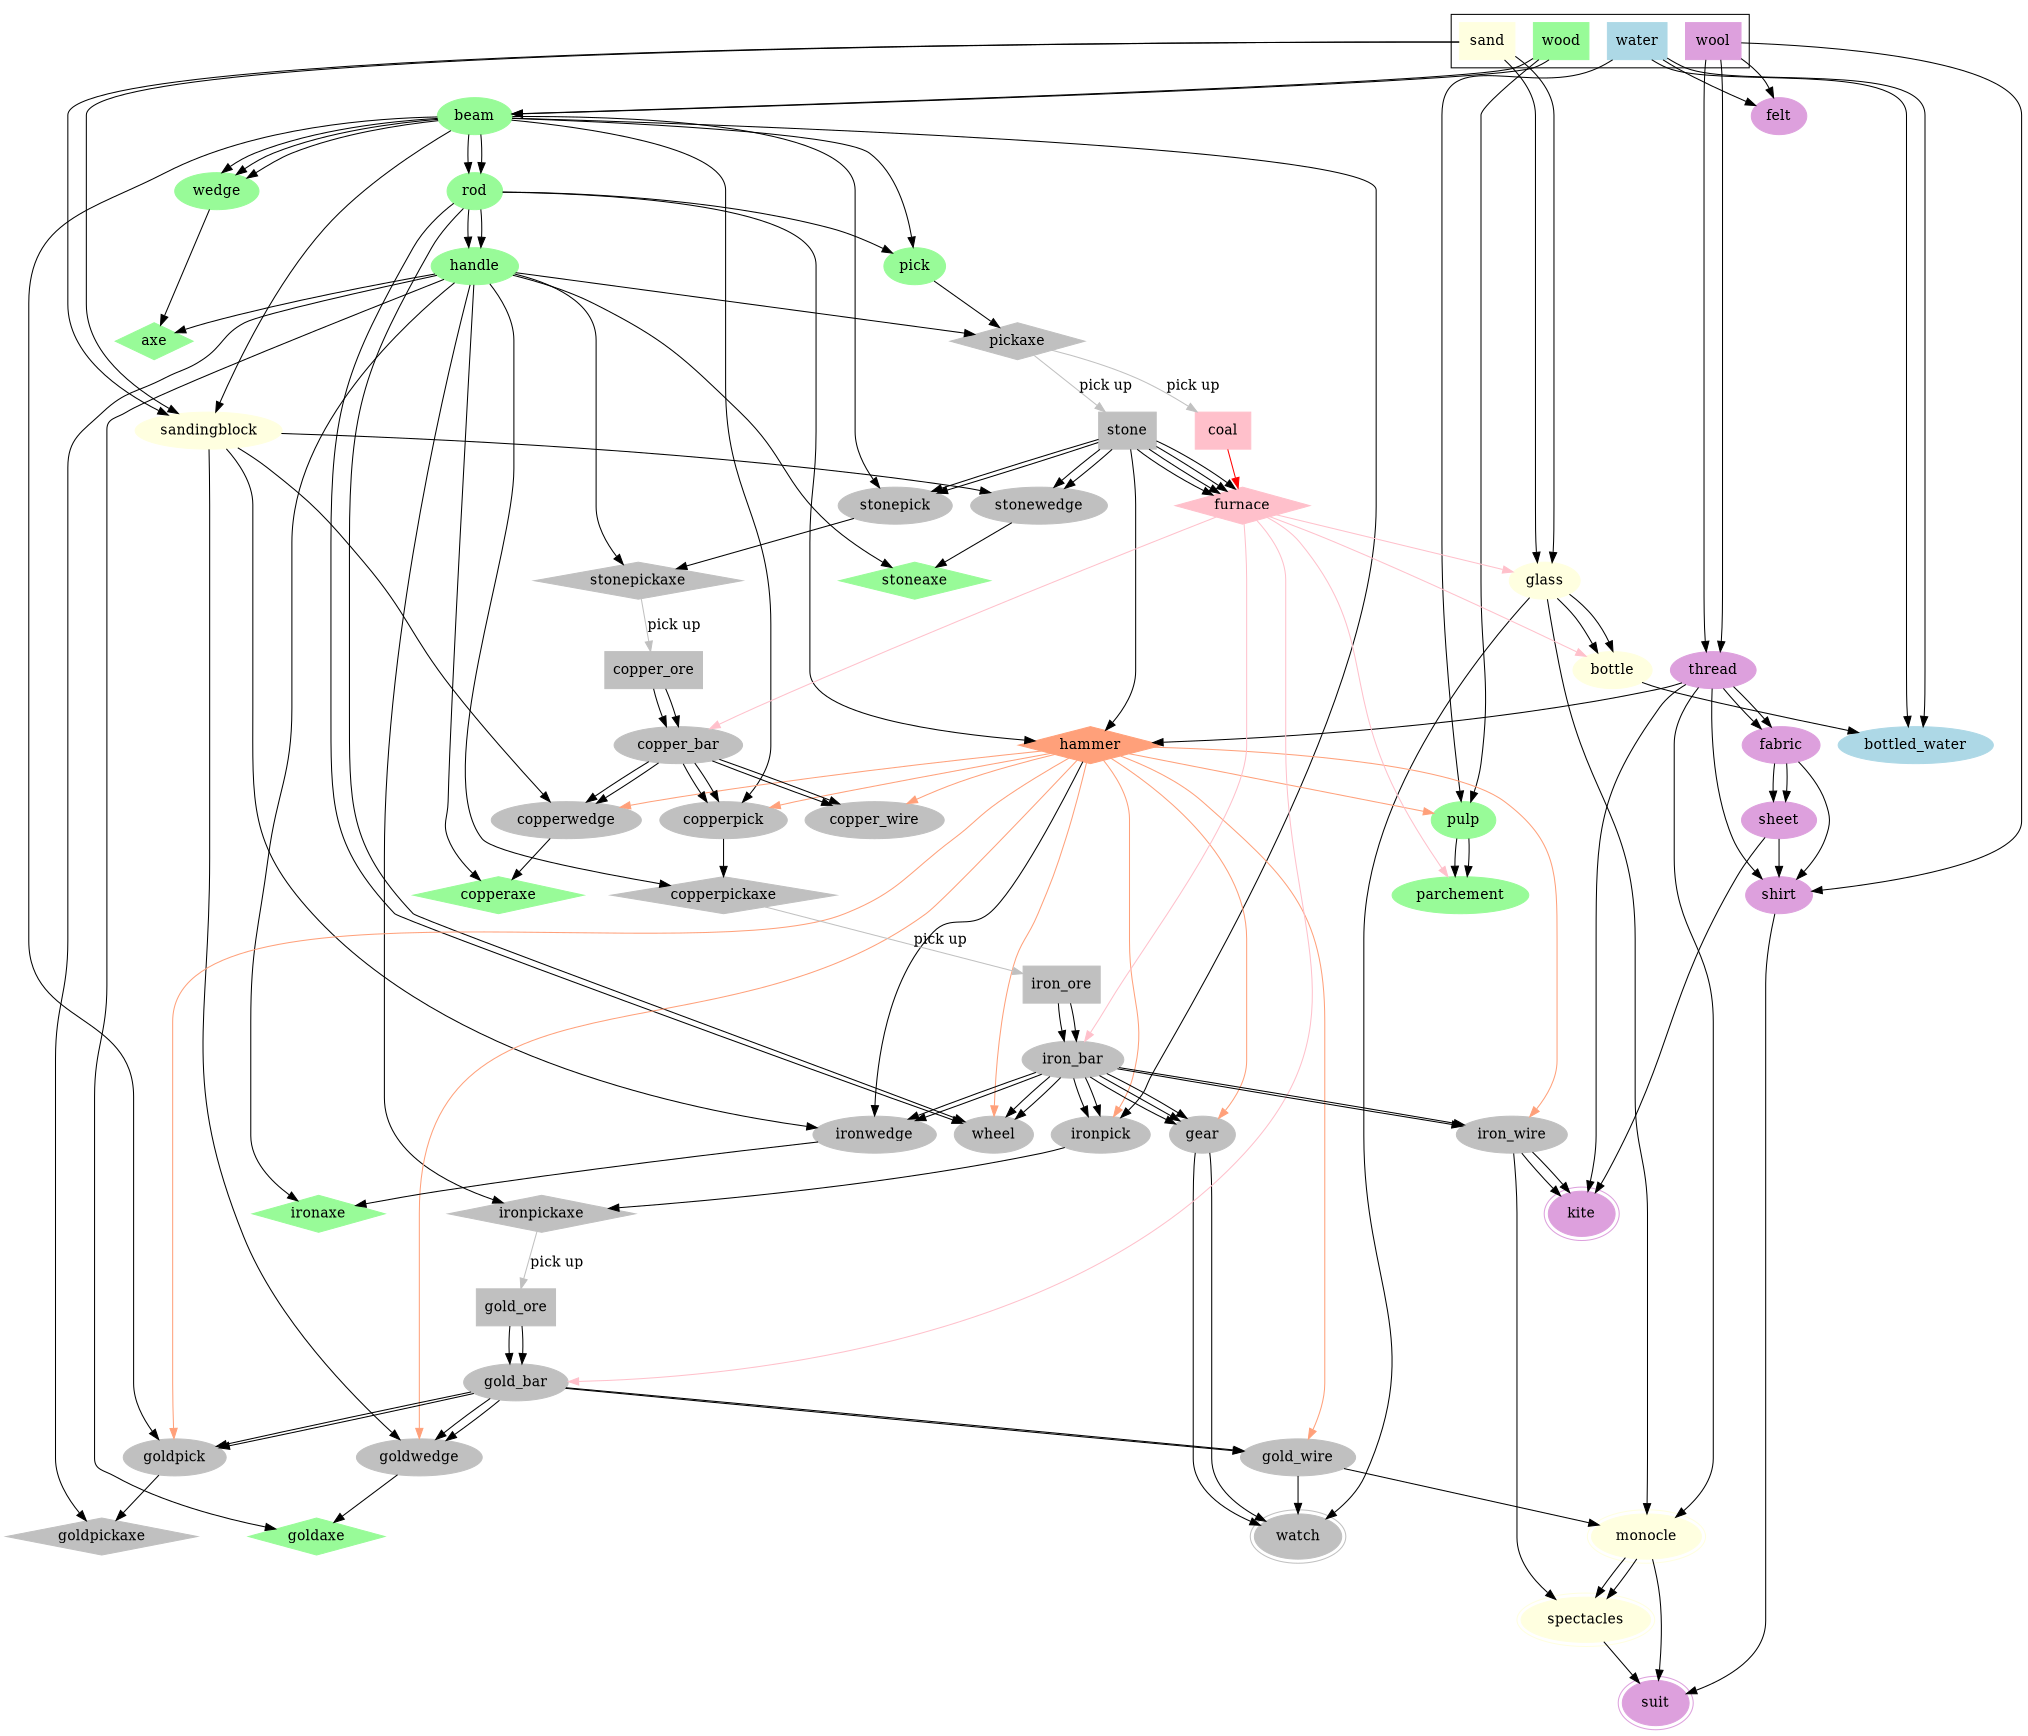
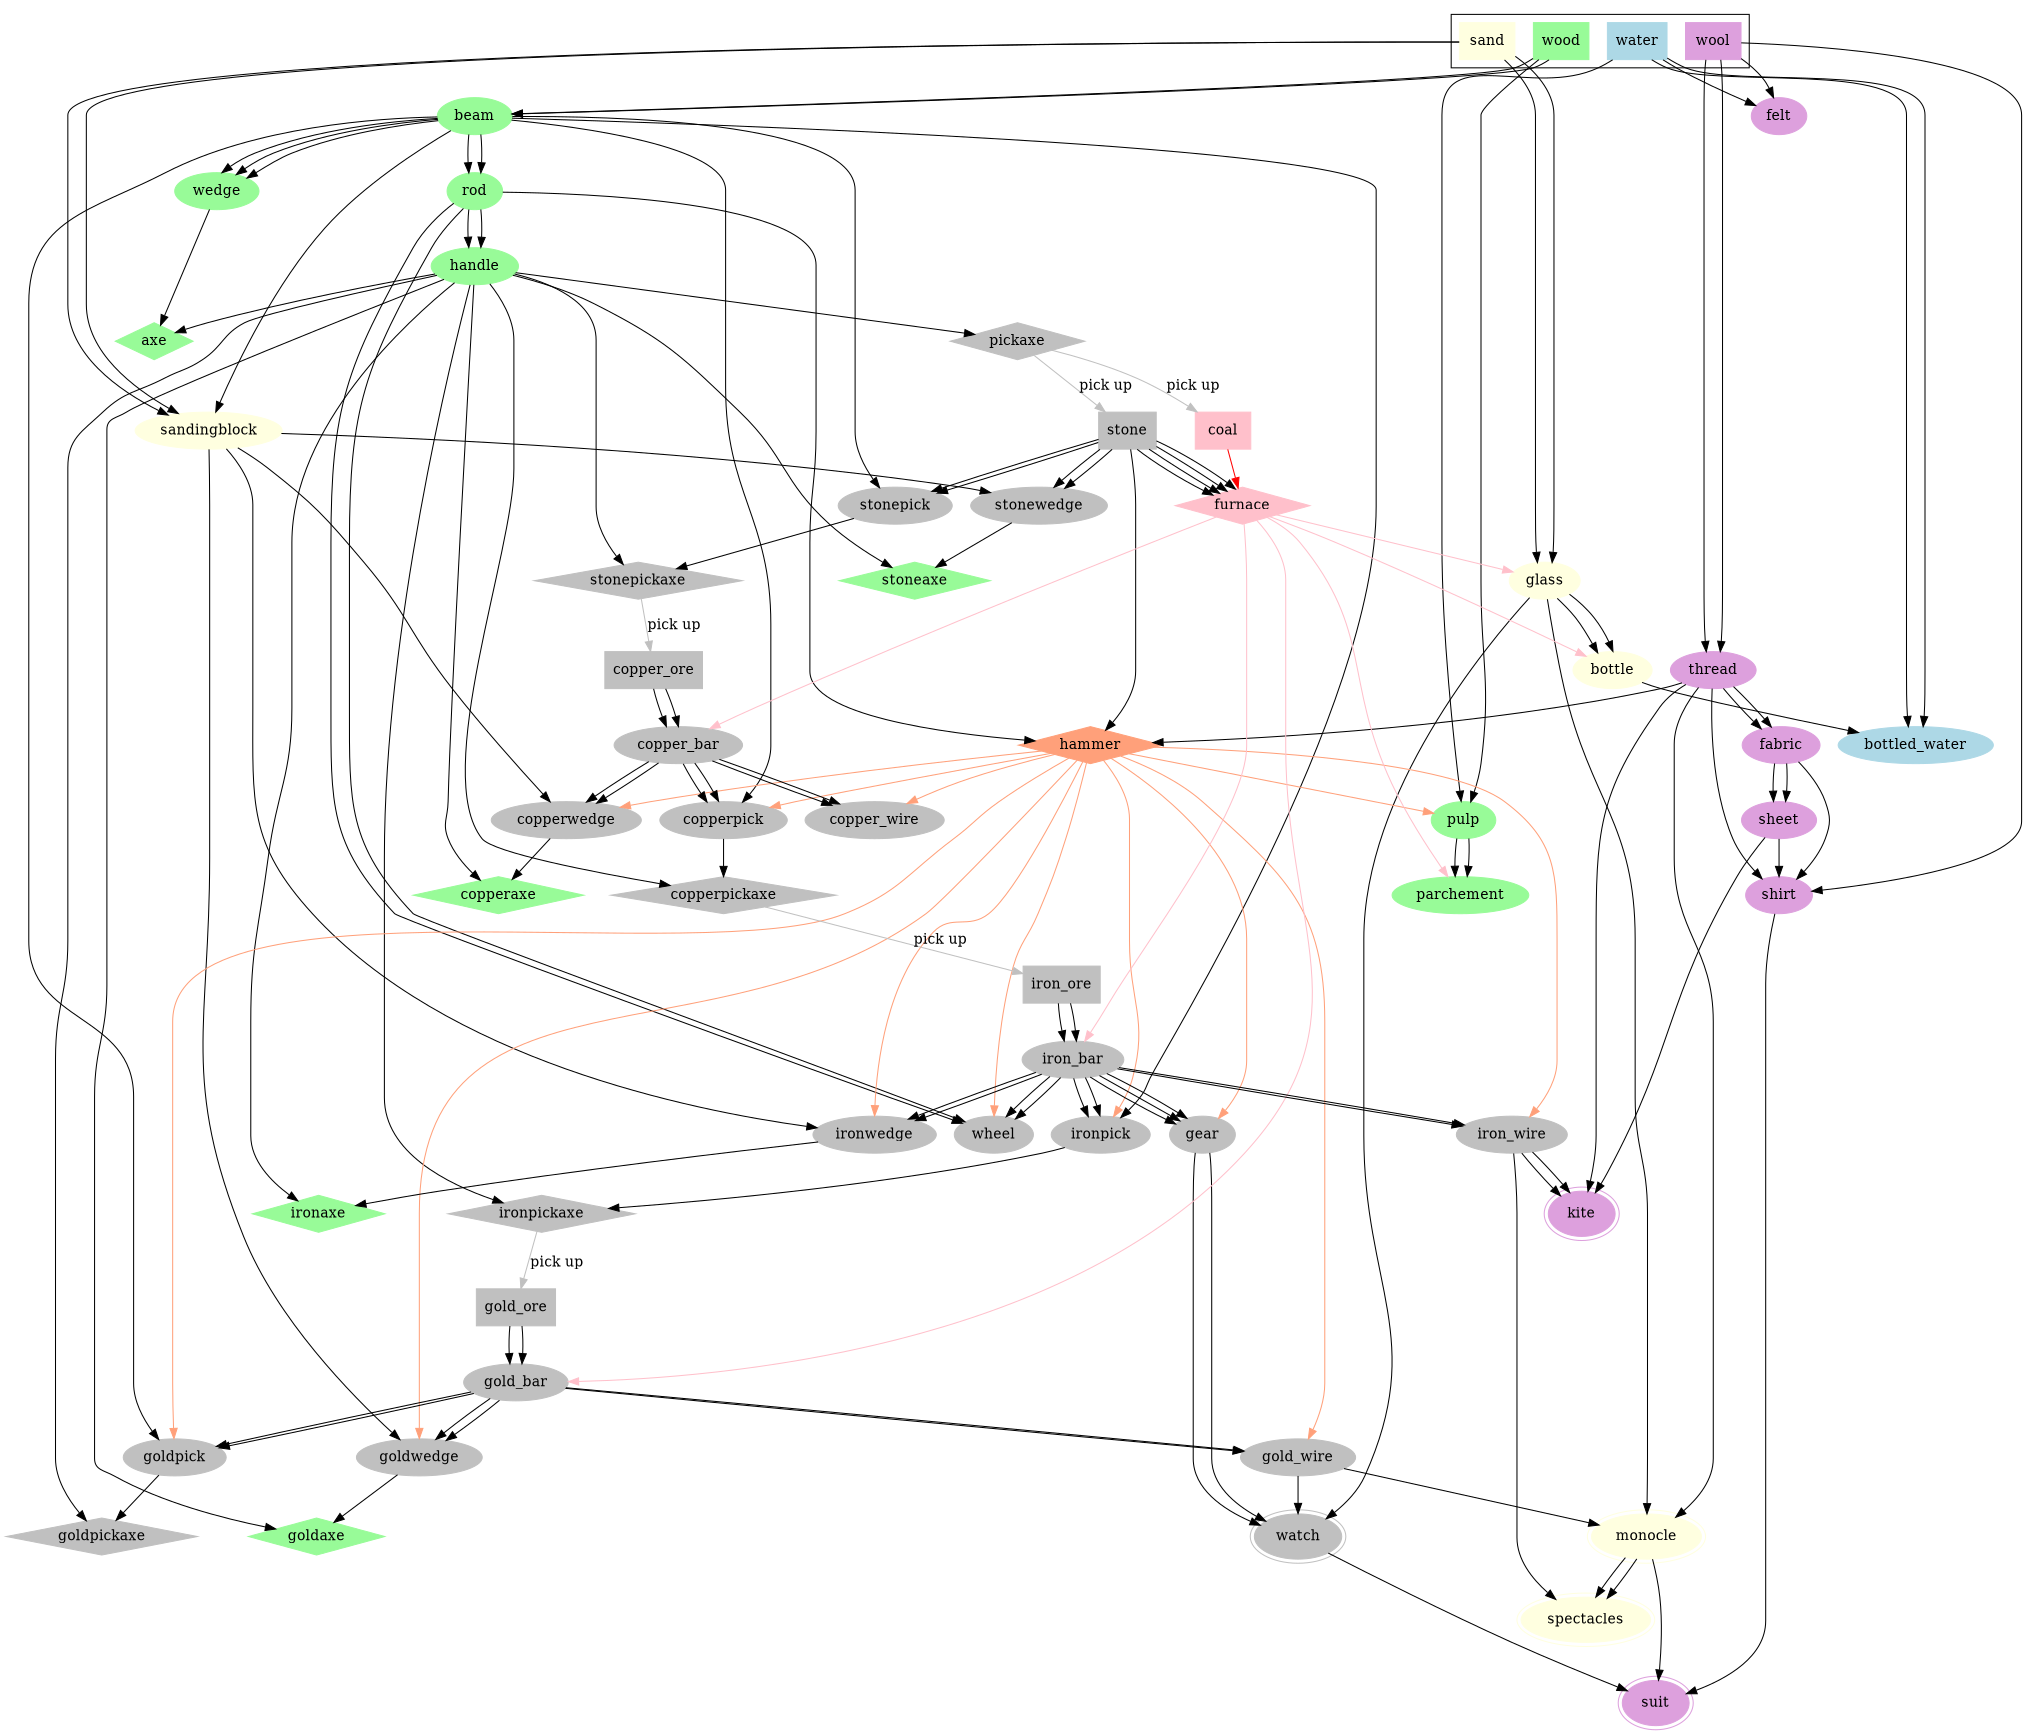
(915, 266) -> none
(957, 922) -> (957, 922)
(1618, 1658) -> (1471, 1624)
